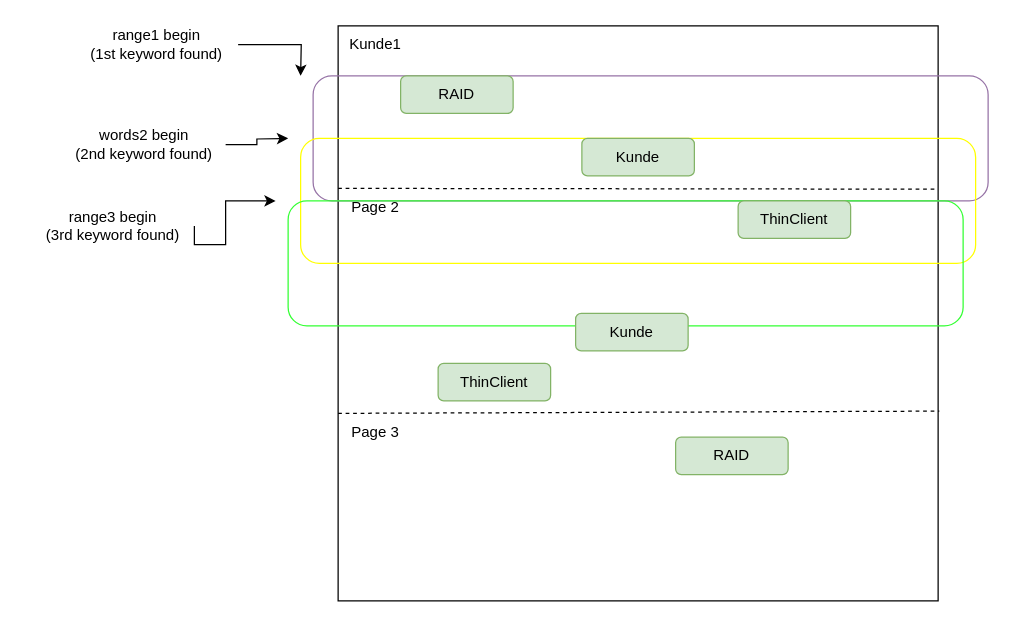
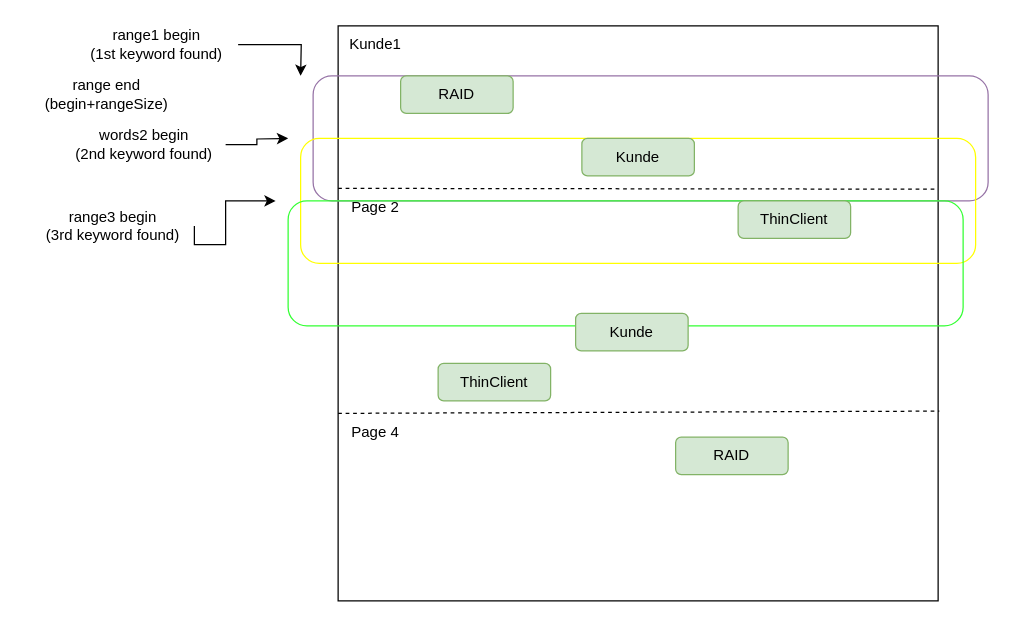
none -> (107, 94)
(376, 432) -> (376, 432)
